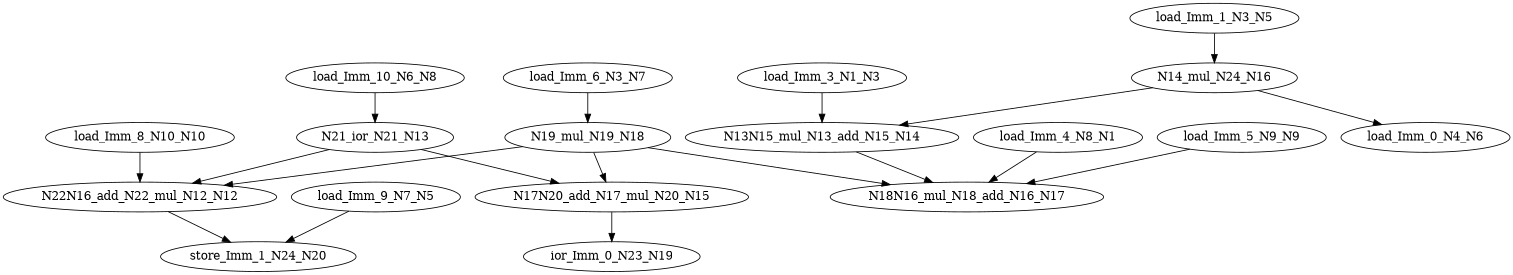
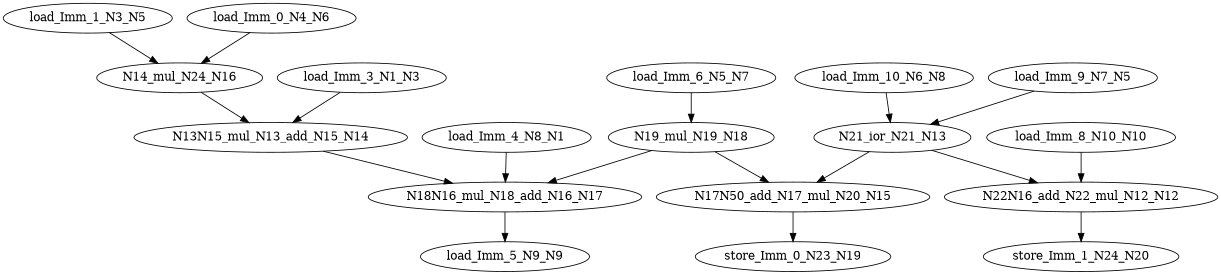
(588, 78) -> (691, 78)
(1316, 106) -> (229, 46)
(378, 165) -> none
(1112, 166) -> (505, 223)
(612, 197) -> (793, 197)
(321, 225) -> (986, 106)
(612, 257) -> (793, 257)
